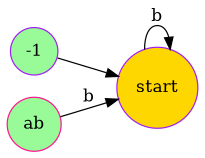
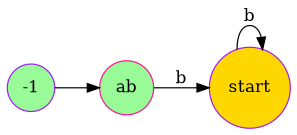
(82, 65) -> (71, 88)
